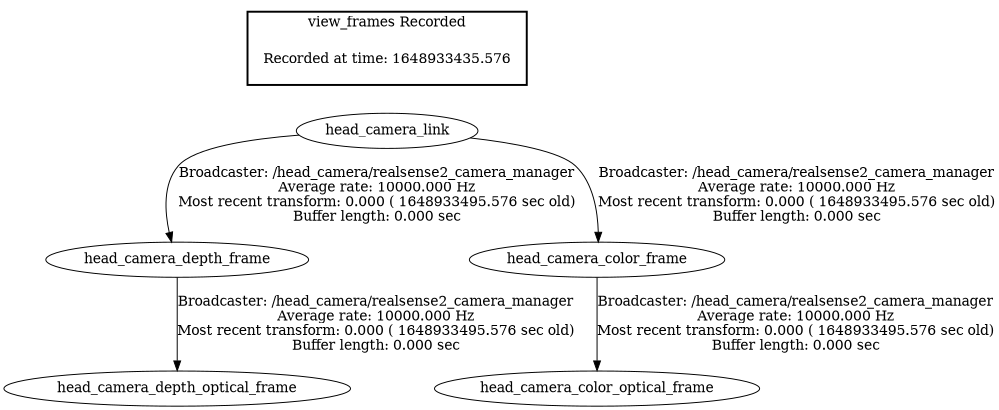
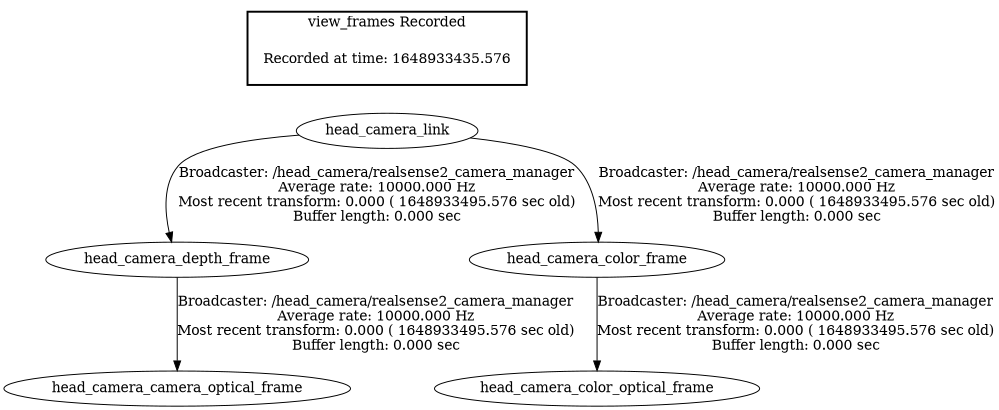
(177, 389) -> (177, 389)
